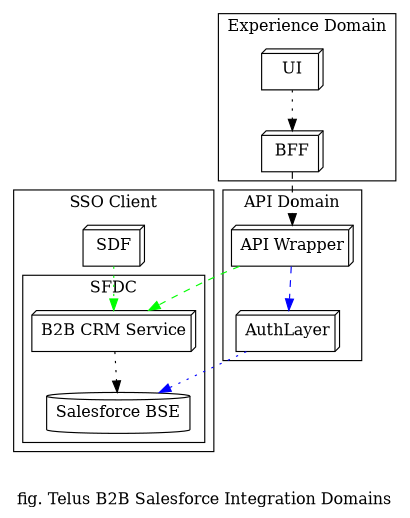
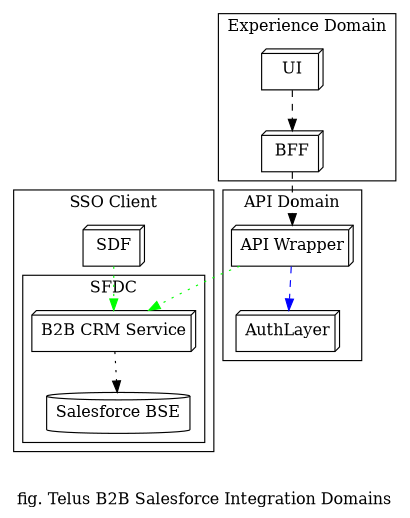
(292, 105) -> (292, 105)
(197, 286) -> (197, 286)
(197, 375) -> none
